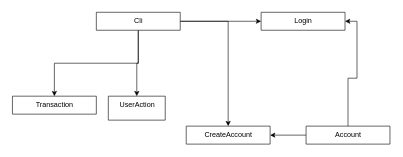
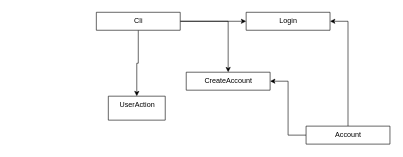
(303, 21) -> (288, 21)
(54, 76) -> none
(54, 105) -> none
(228, 135) -> (228, 81)
